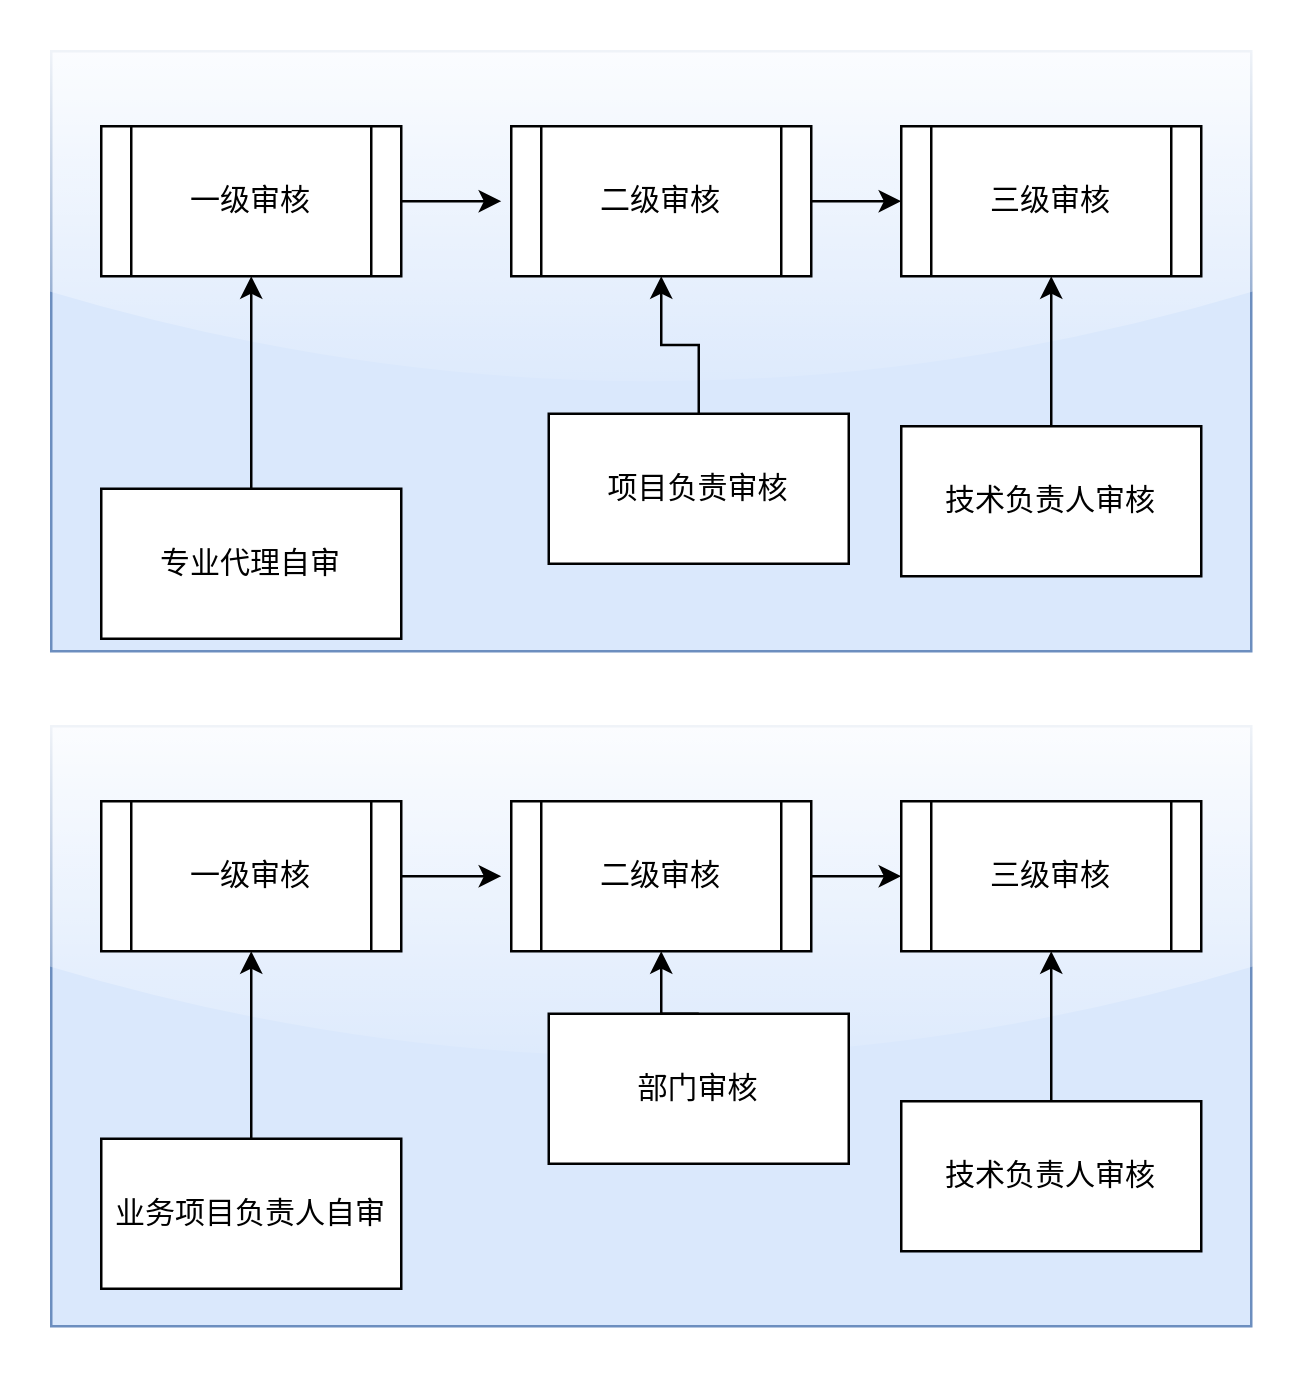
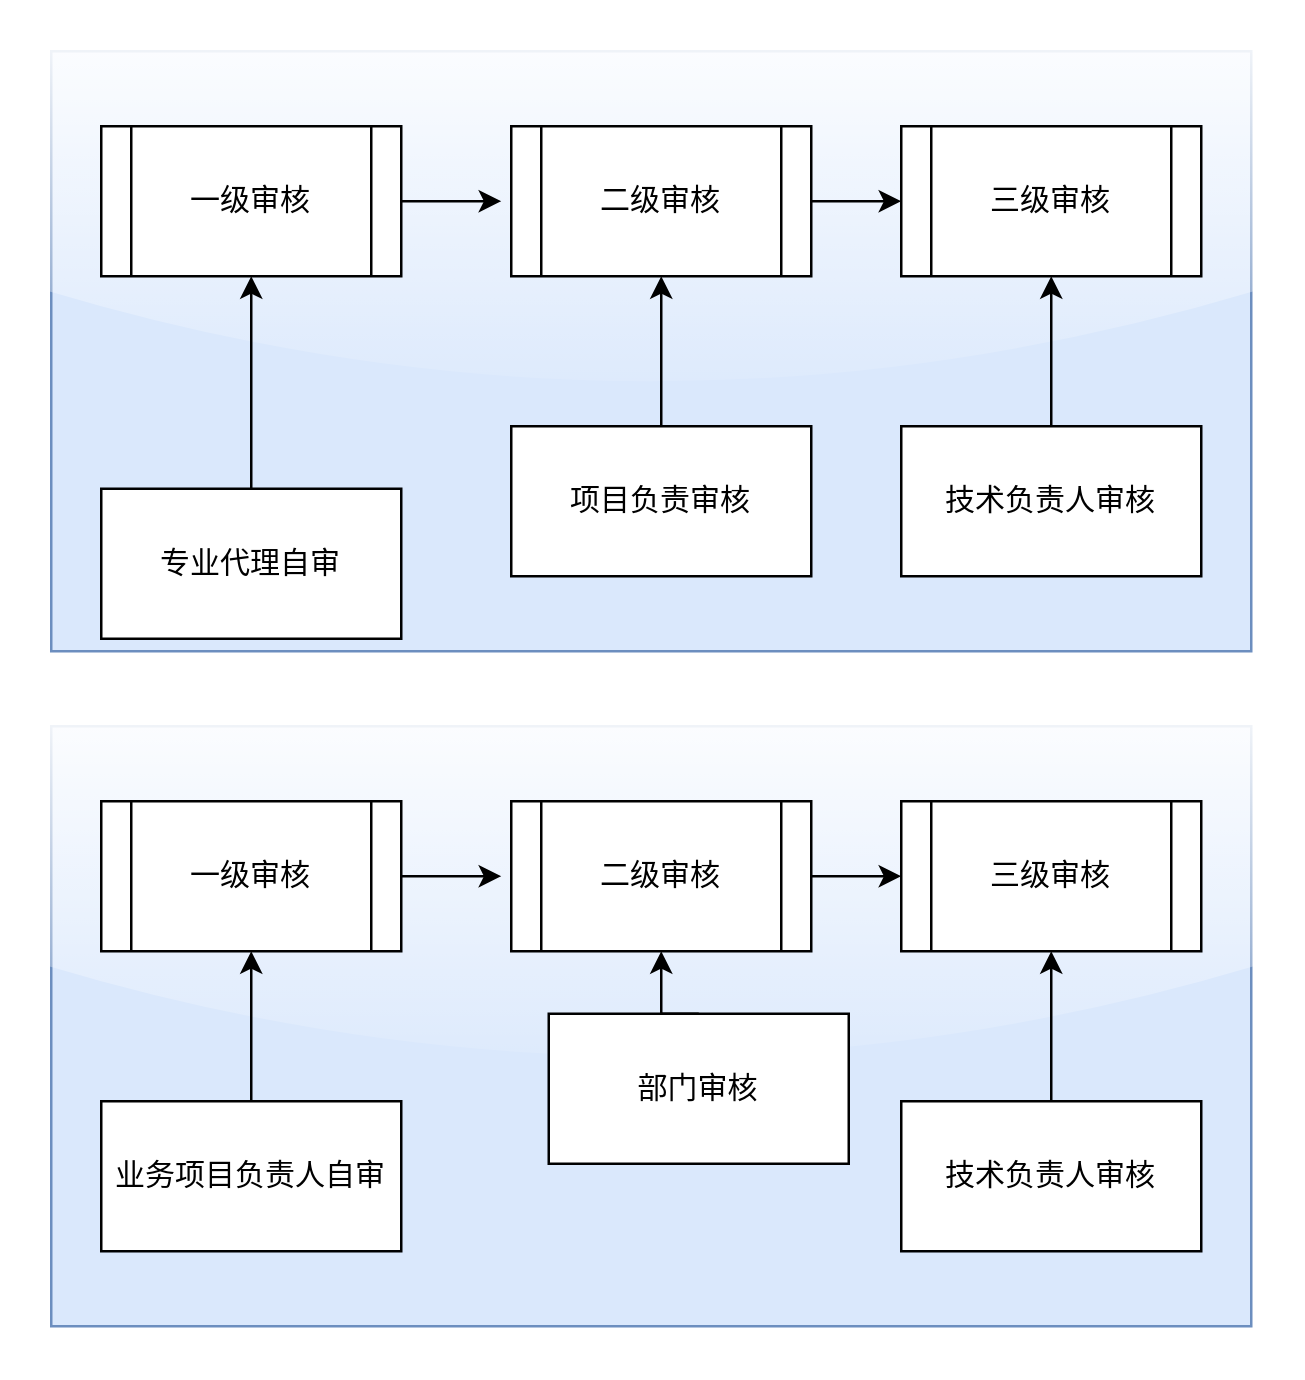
(699, 489) -> (661, 501)
(251, 1214) -> (251, 1176)
